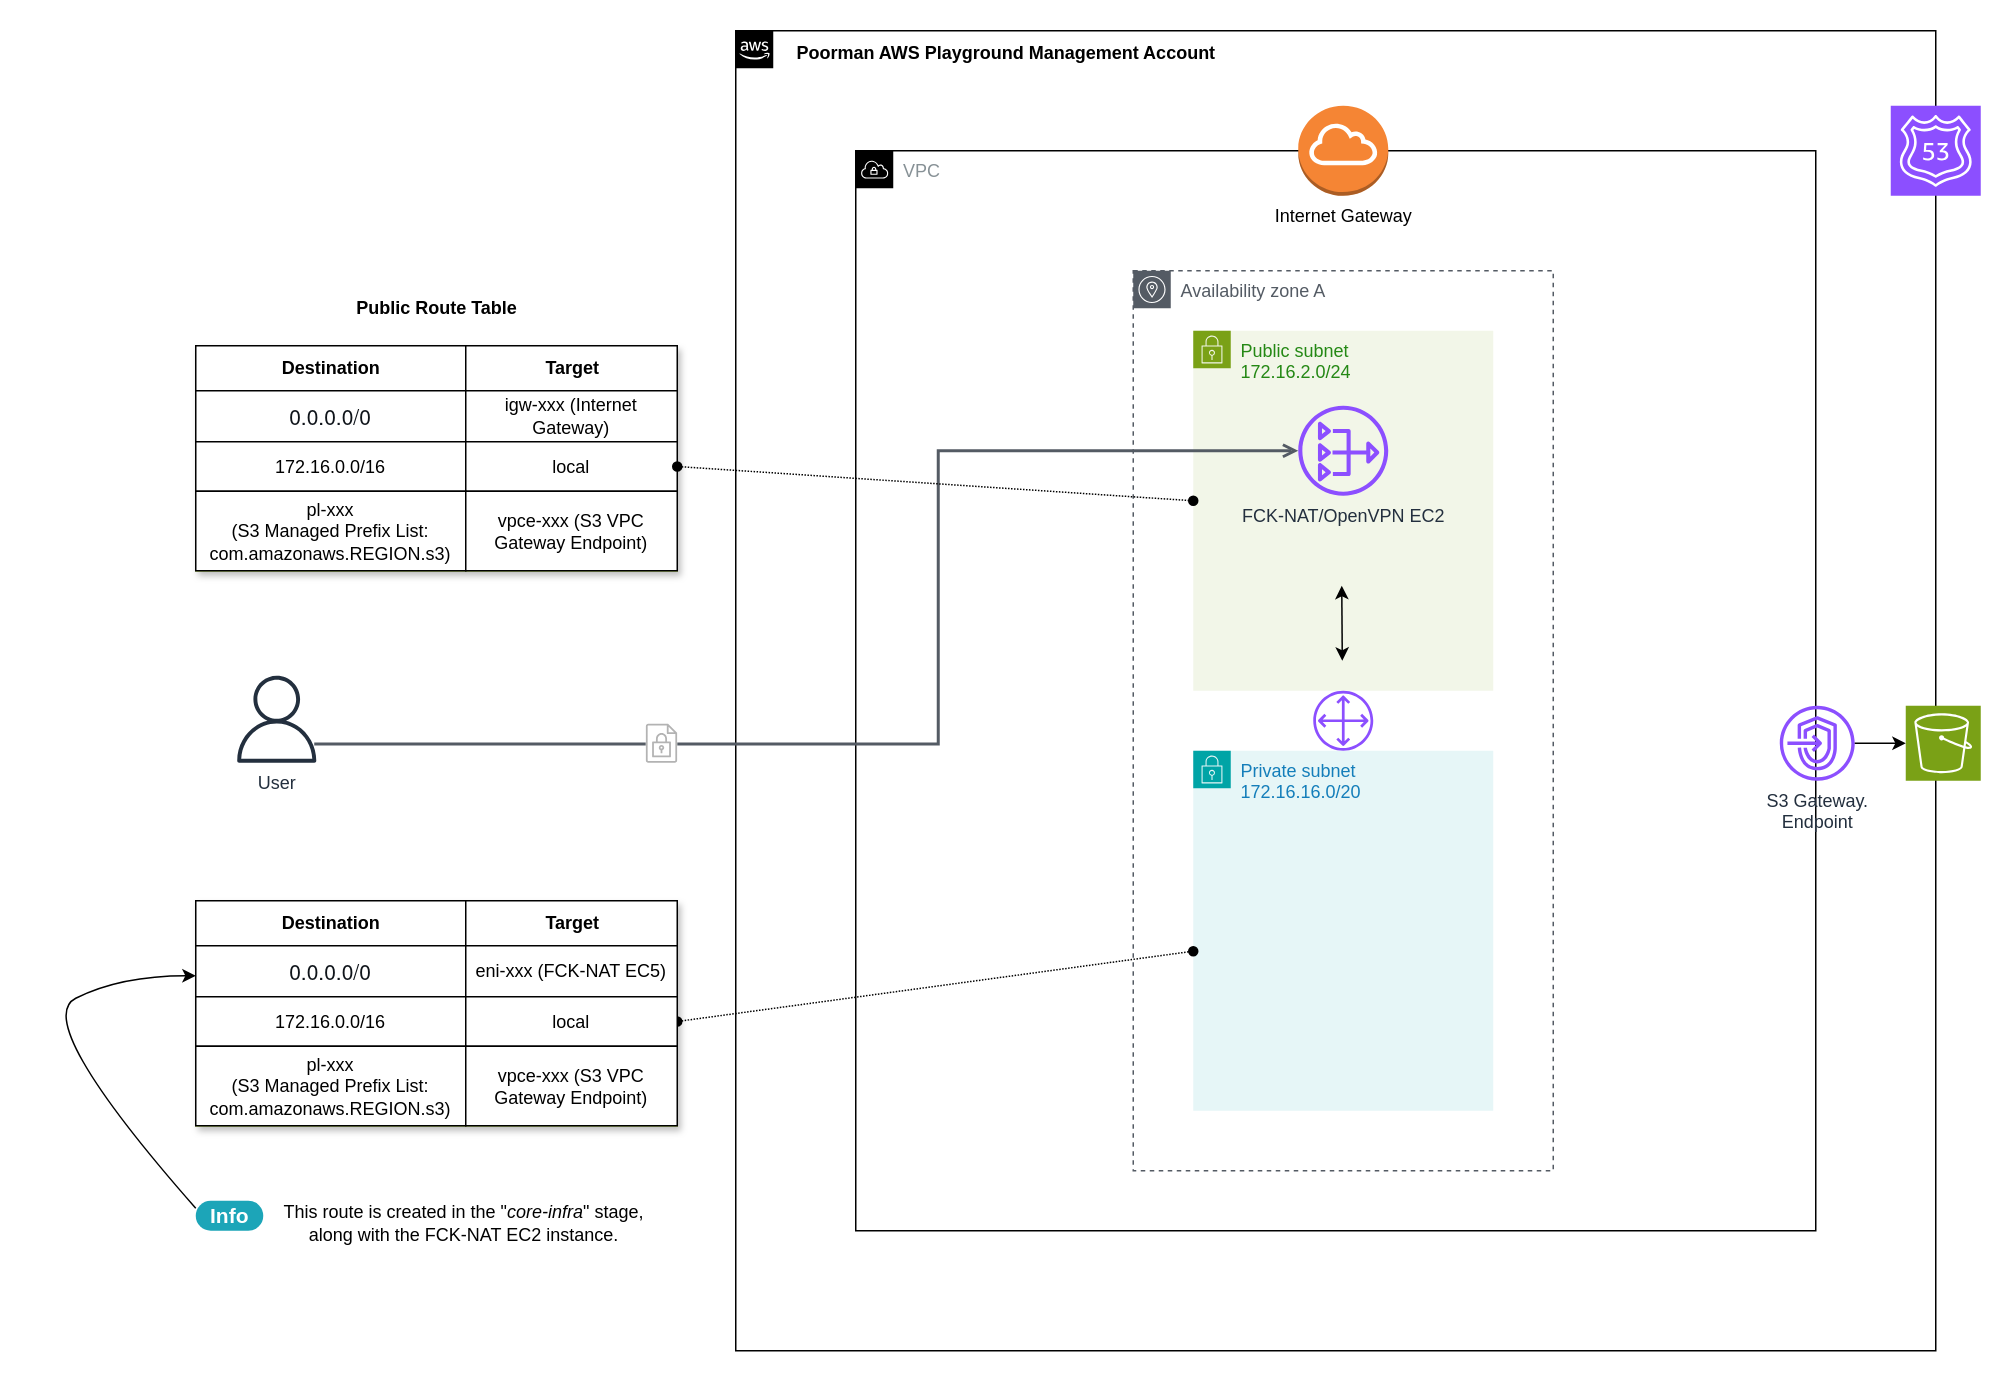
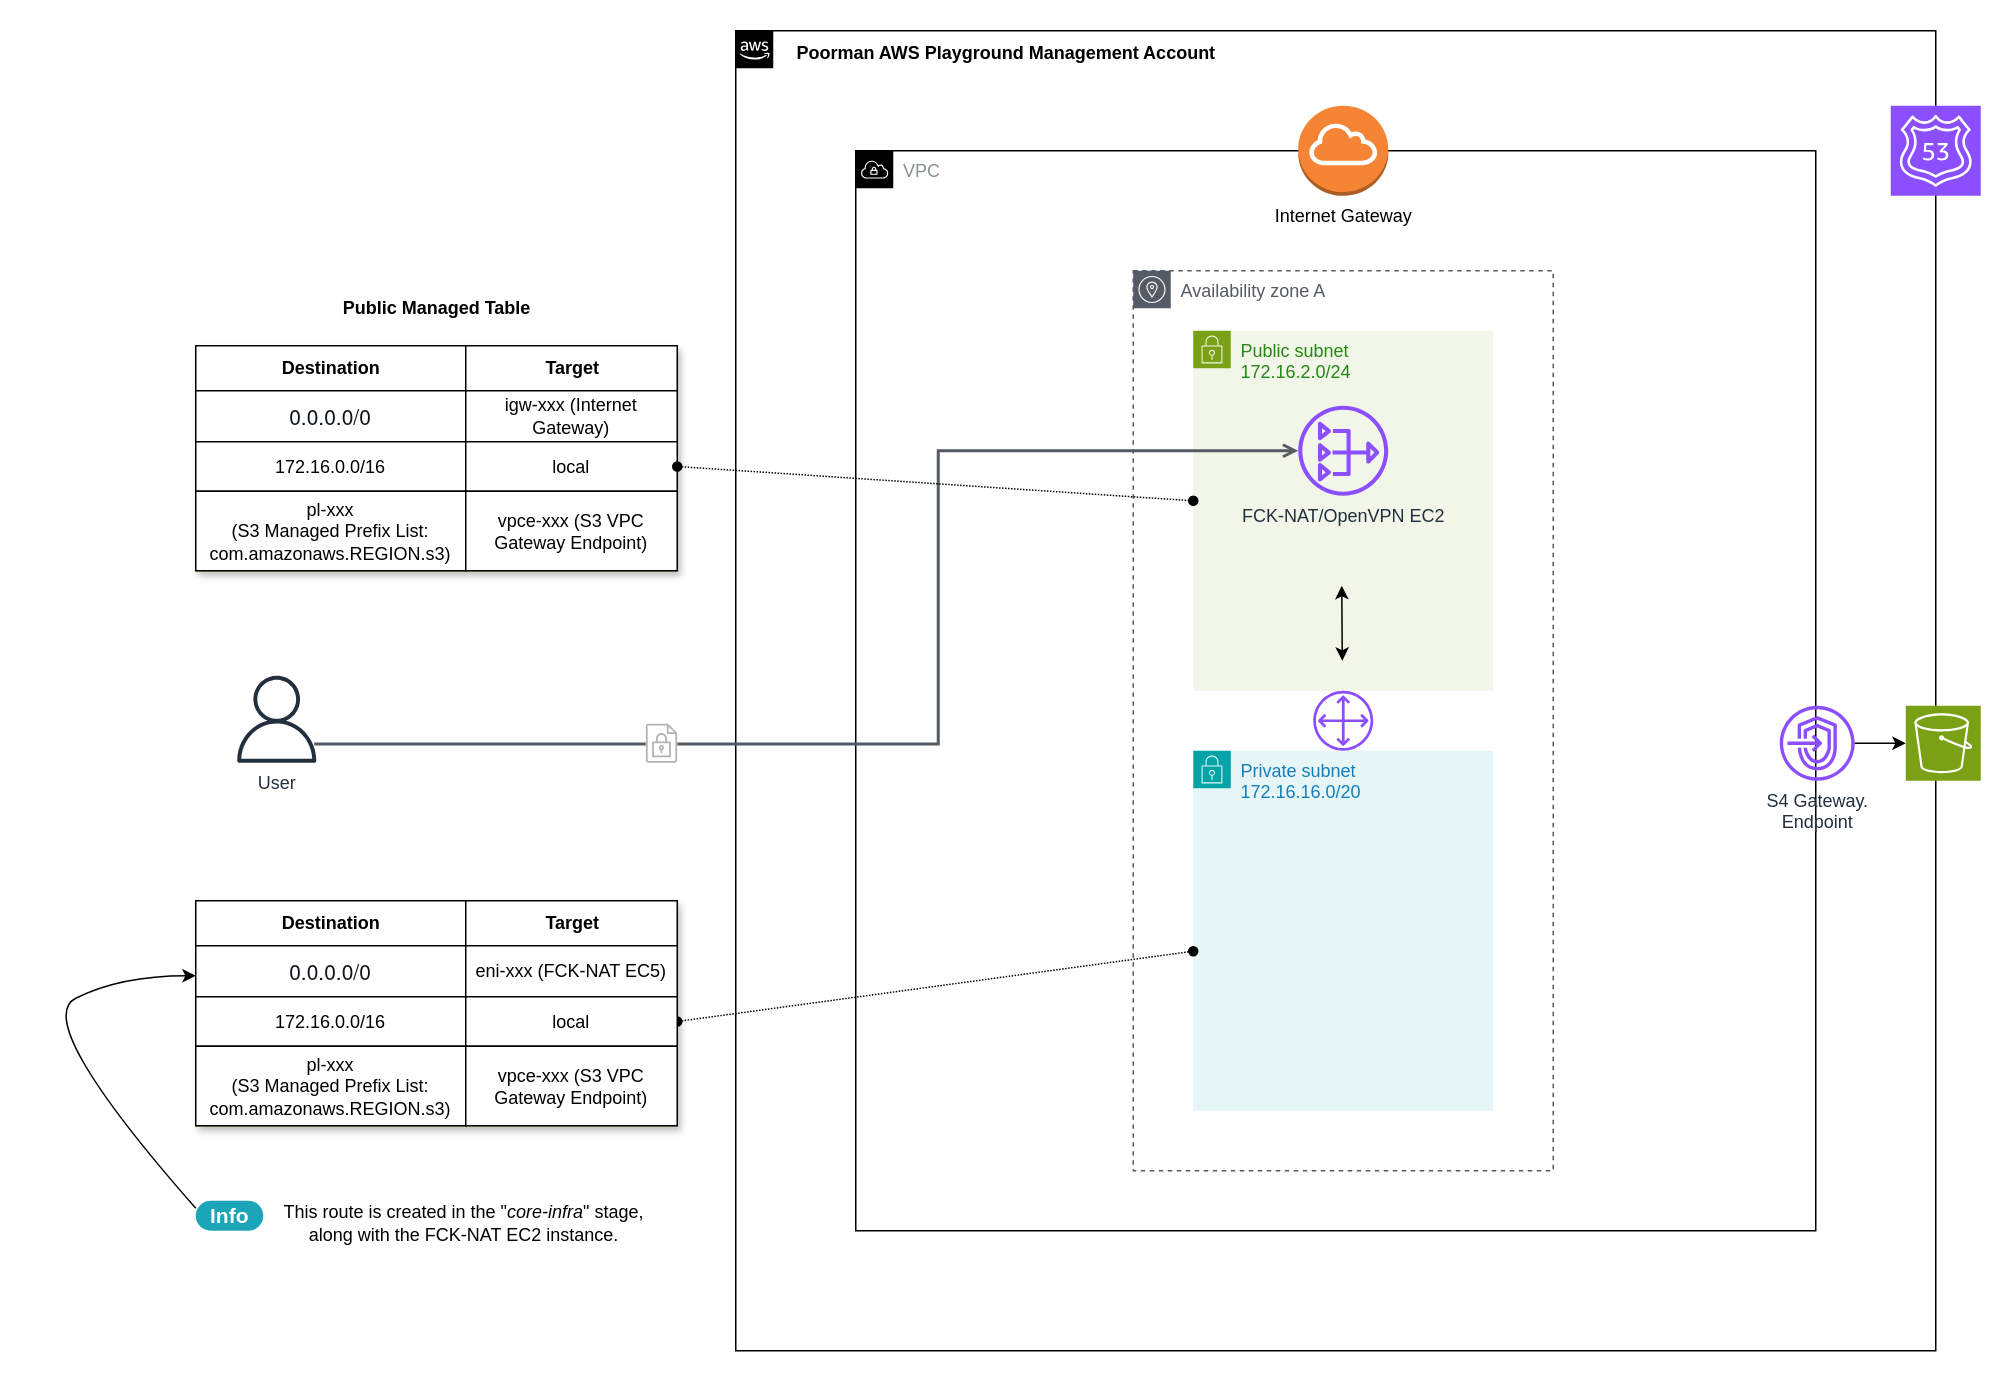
(437, 308) -> (437, 308)
(1818, 813) -> (1818, 813)
